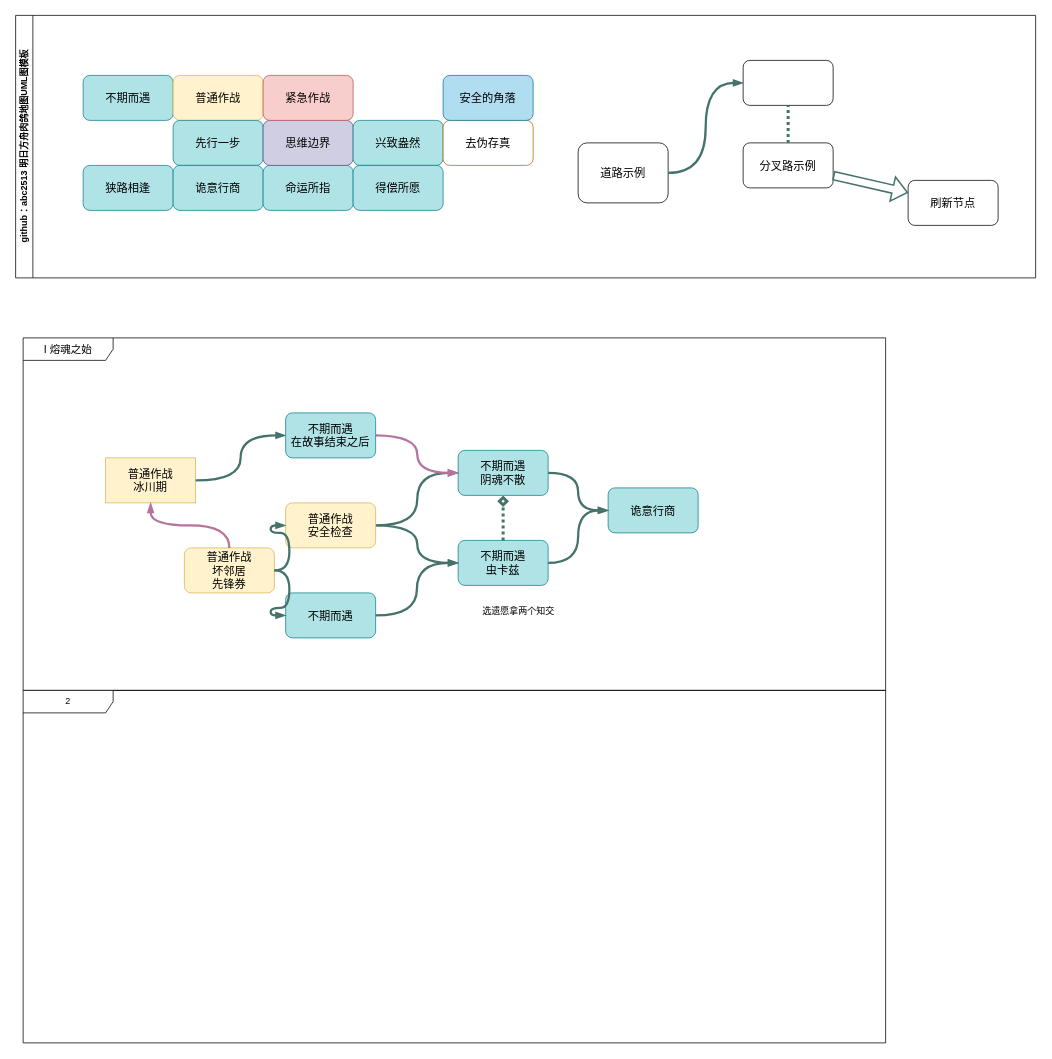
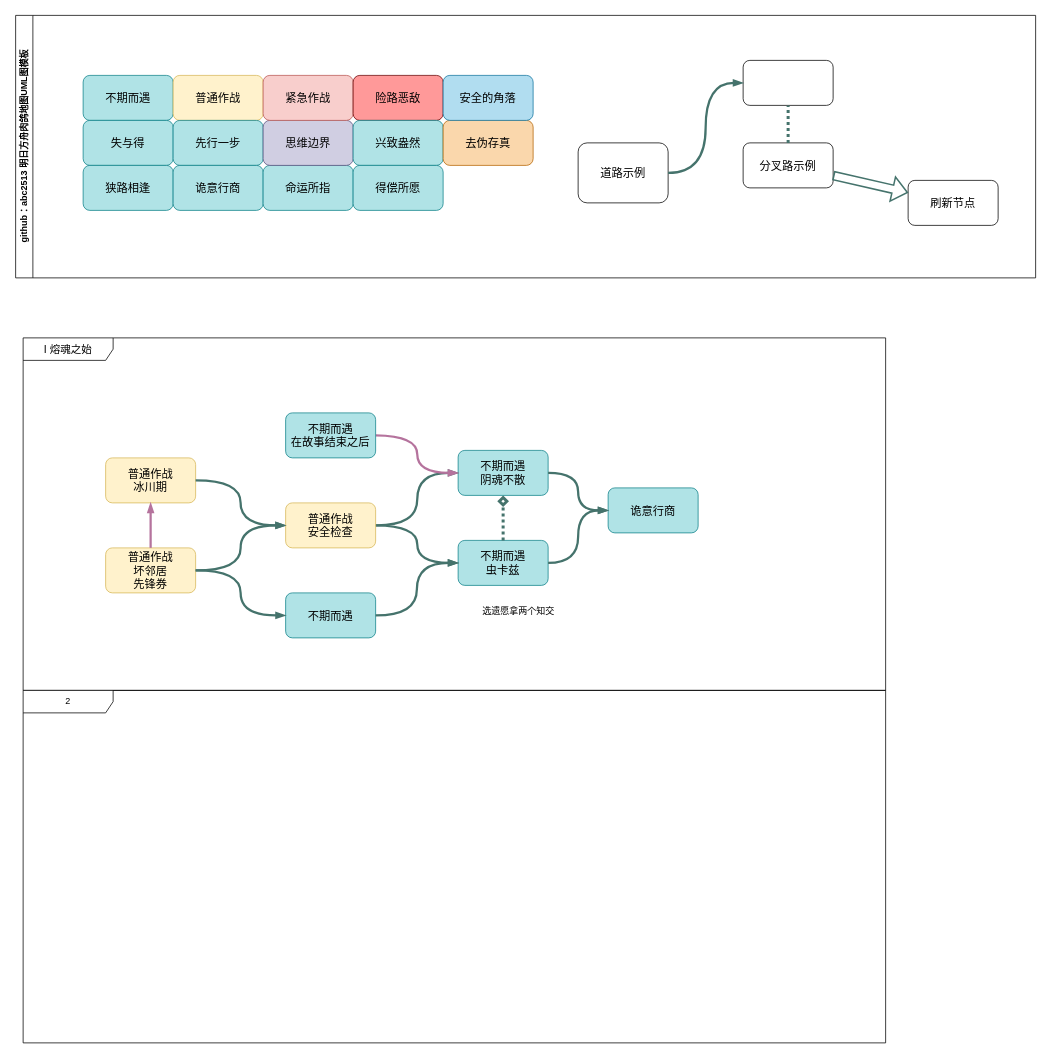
none -> (398, 98)
none -> (128, 143)
(488, 143) -> (488, 143)
(240, 459) -> (239, 496)
(150, 480) -> (150, 480)
(229, 570) -> (150, 570)
